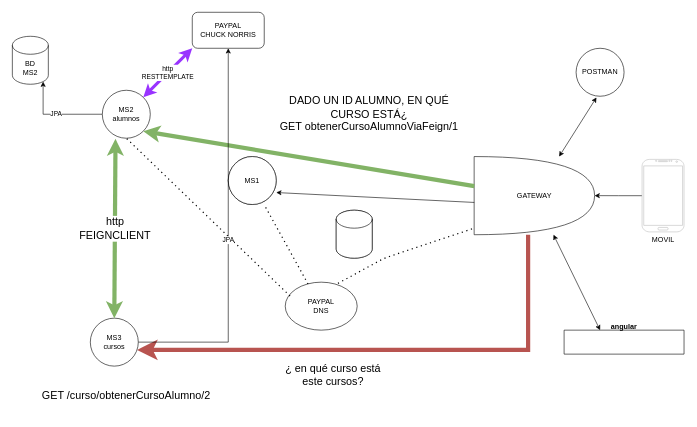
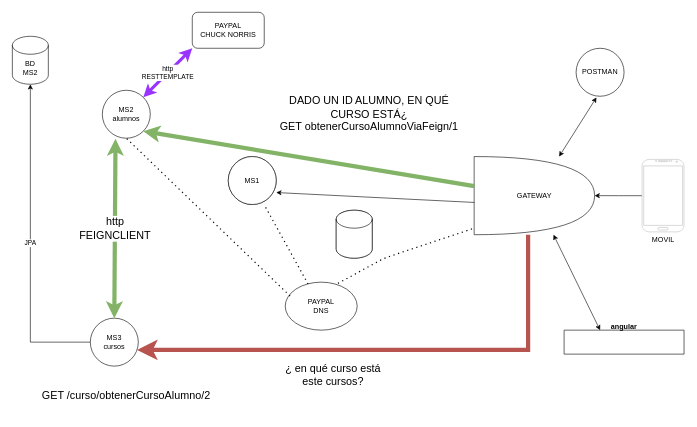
(56, 114) -> none
(228, 241) -> (30, 216)
